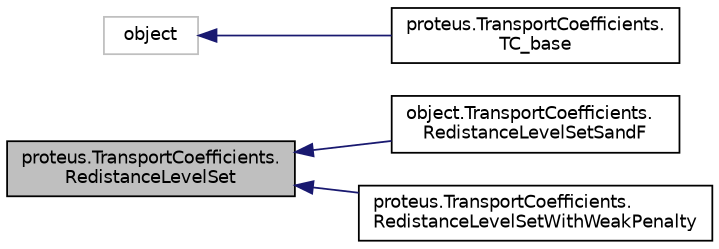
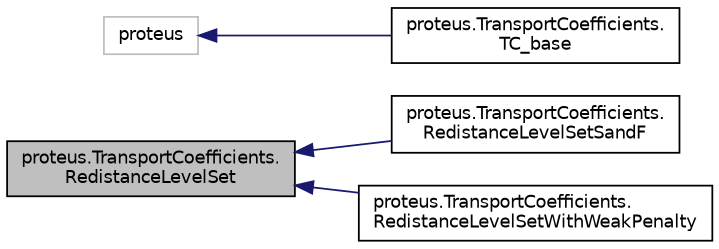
(151, 36) -> (151, 36)
(536, 124) -> (536, 124)
